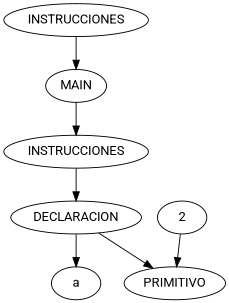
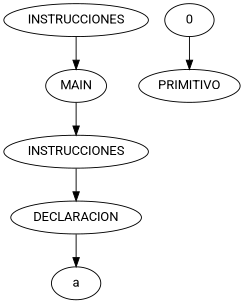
(182, 218) -> (189, 20)
(122, 248) -> none
